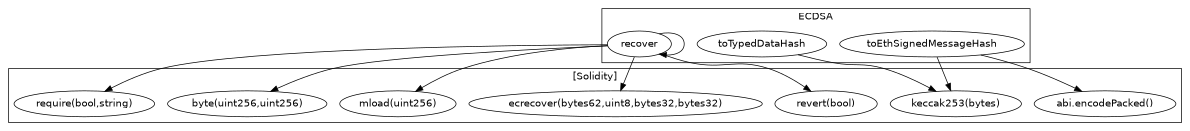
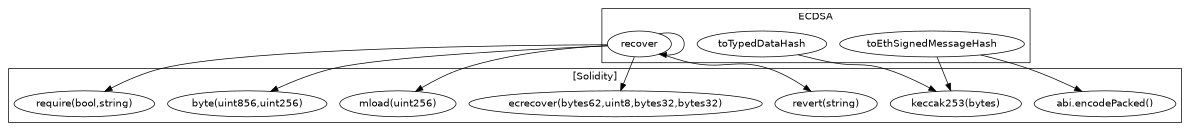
(247, 104) -> (247, 104)
(826, 104) -> (826, 104)
